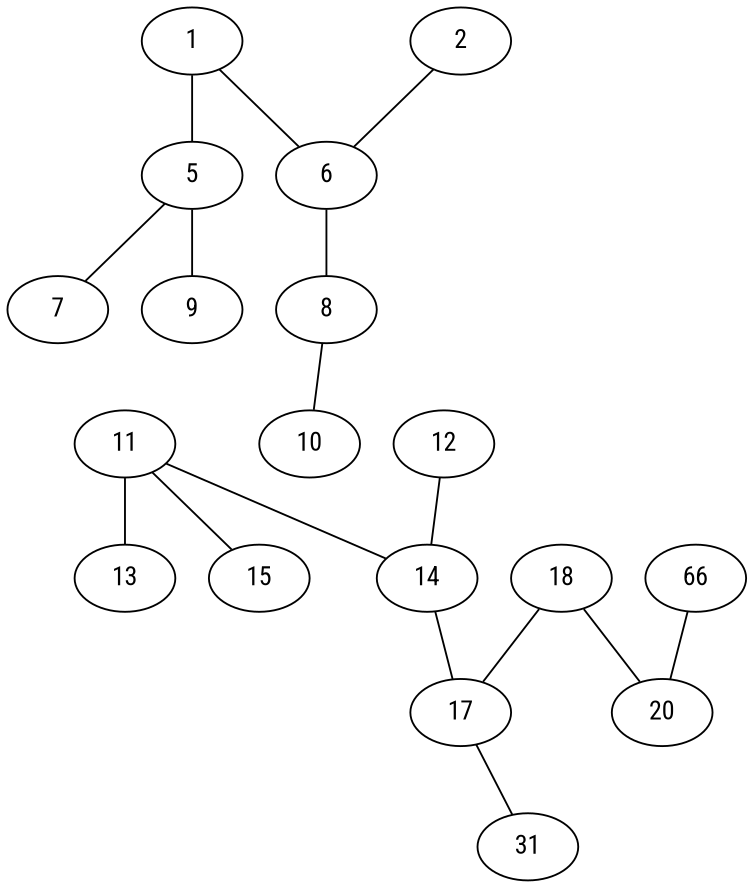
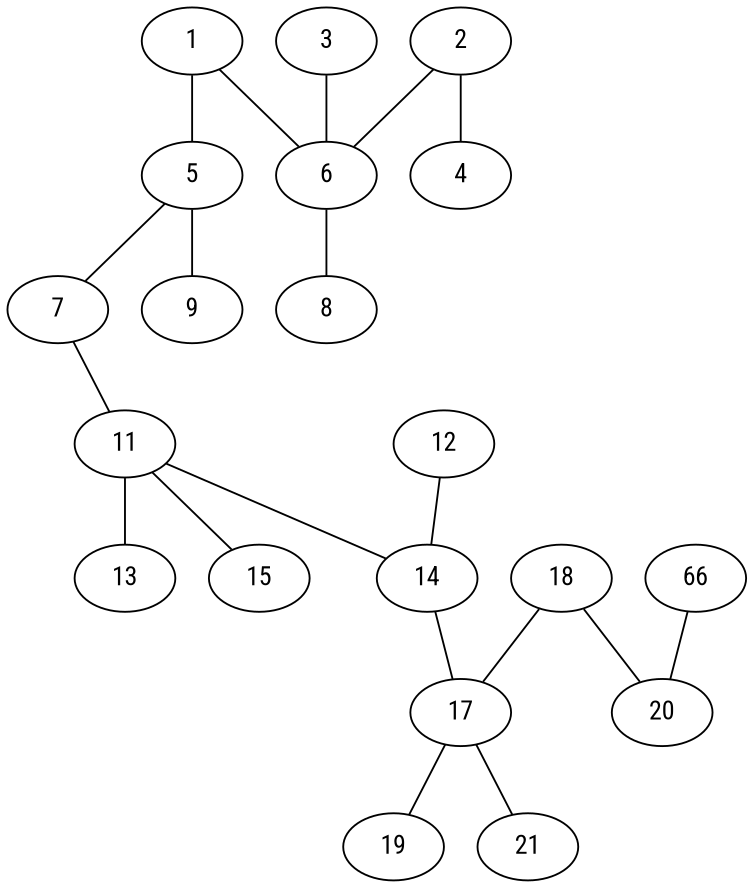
none -> (326, 41)
none -> (461, 175)
none -> (91, 377)
(310, 444) -> none
none -> (394, 847)
(528, 847) -> (528, 847)
